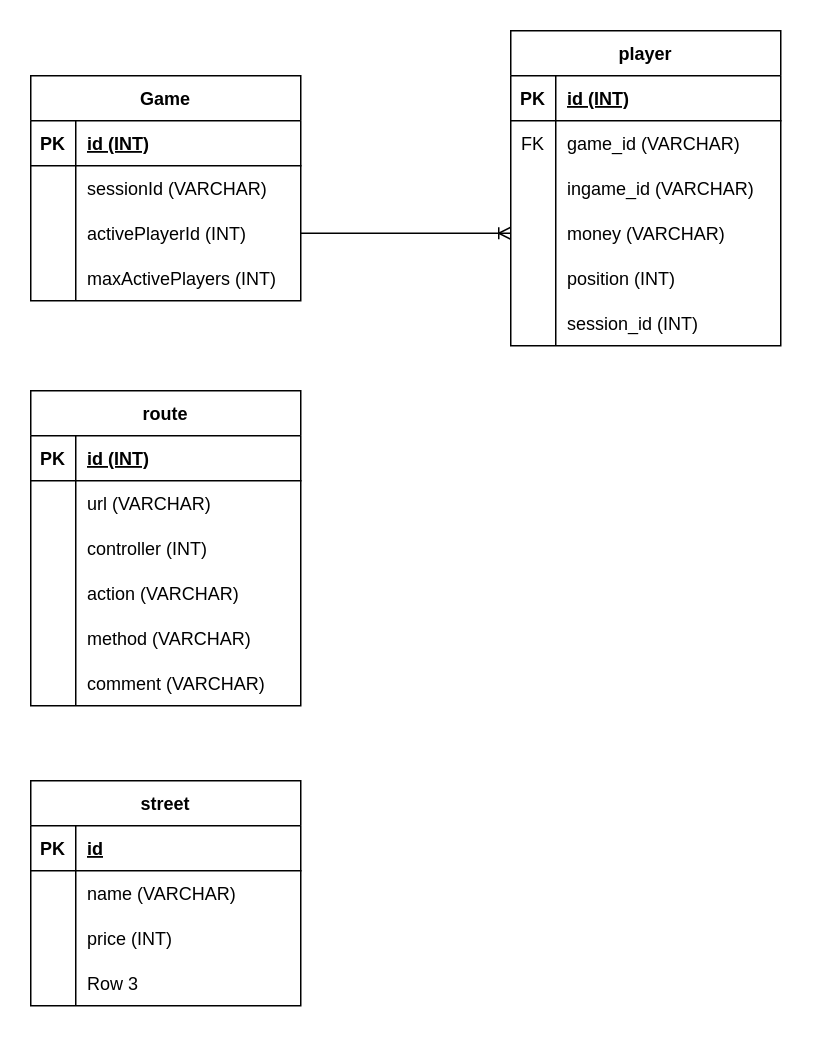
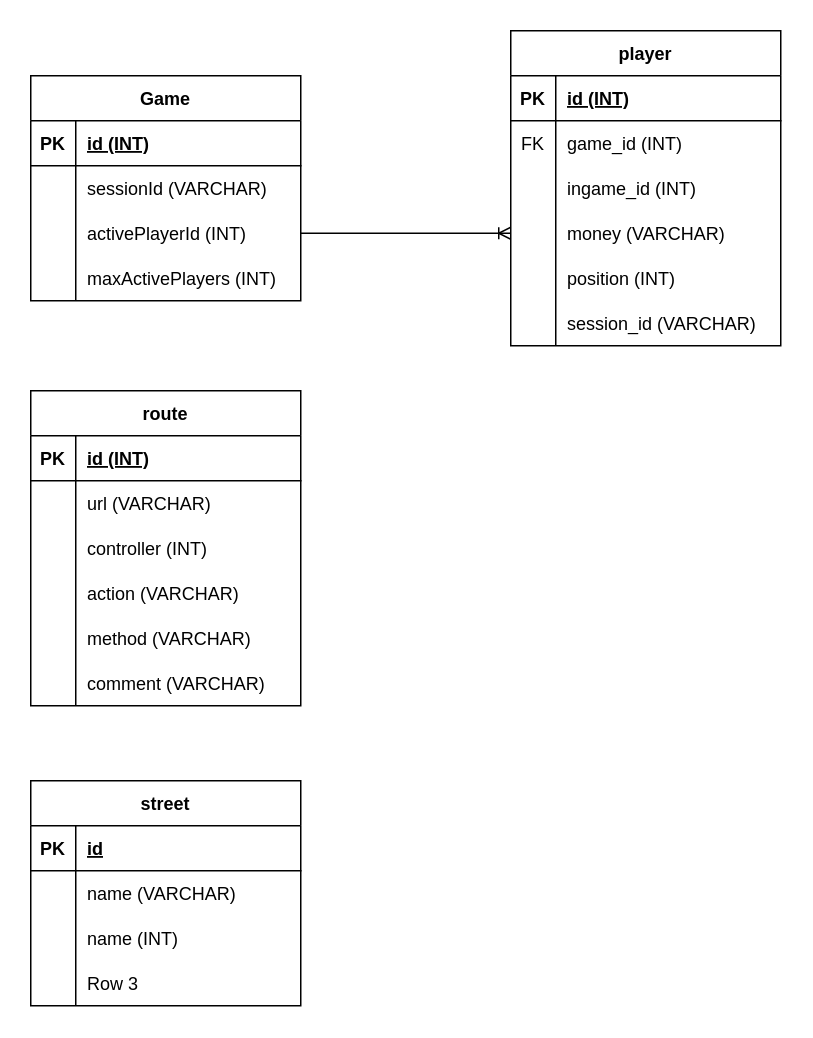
(648, 144) -> (628, 144)
(656, 189) -> (636, 189)
(641, 324) -> (661, 324)
(138, 939) -> (135, 939)
